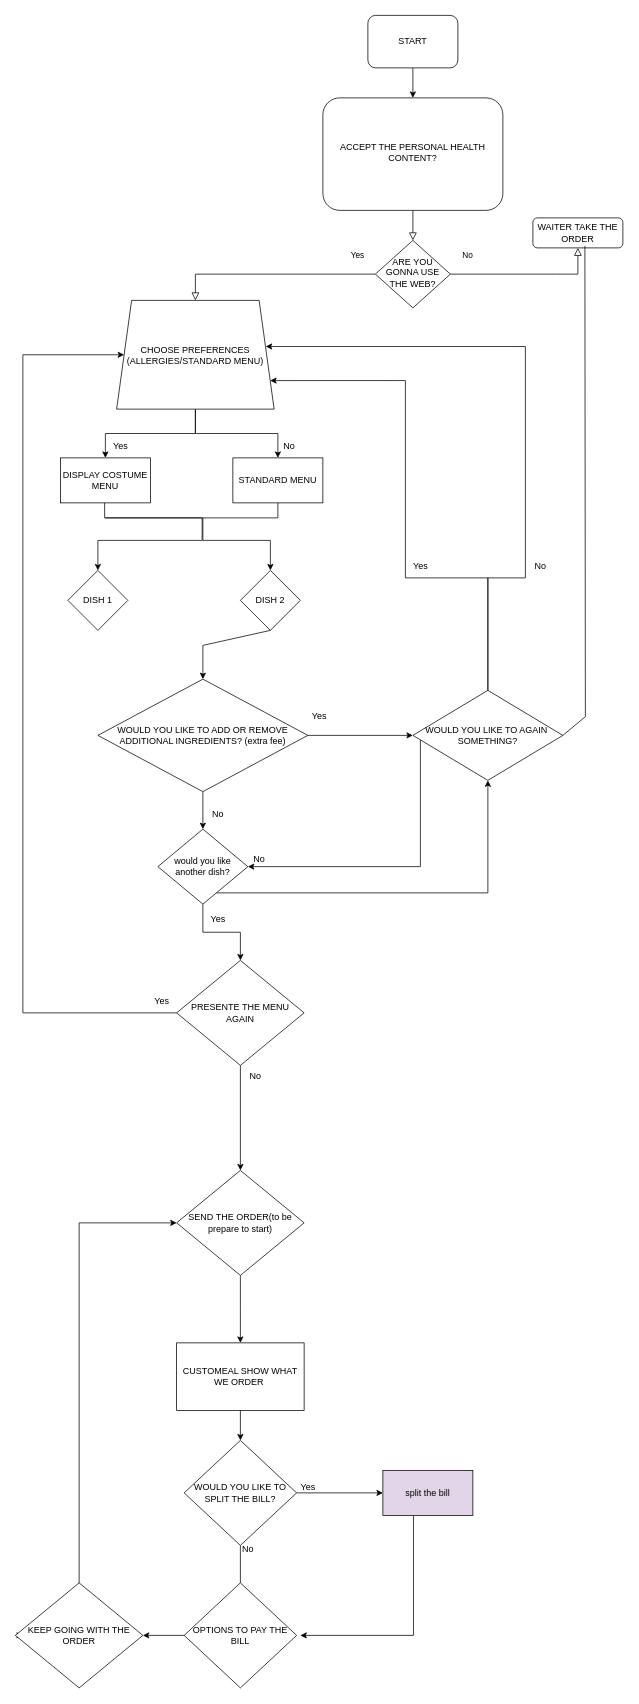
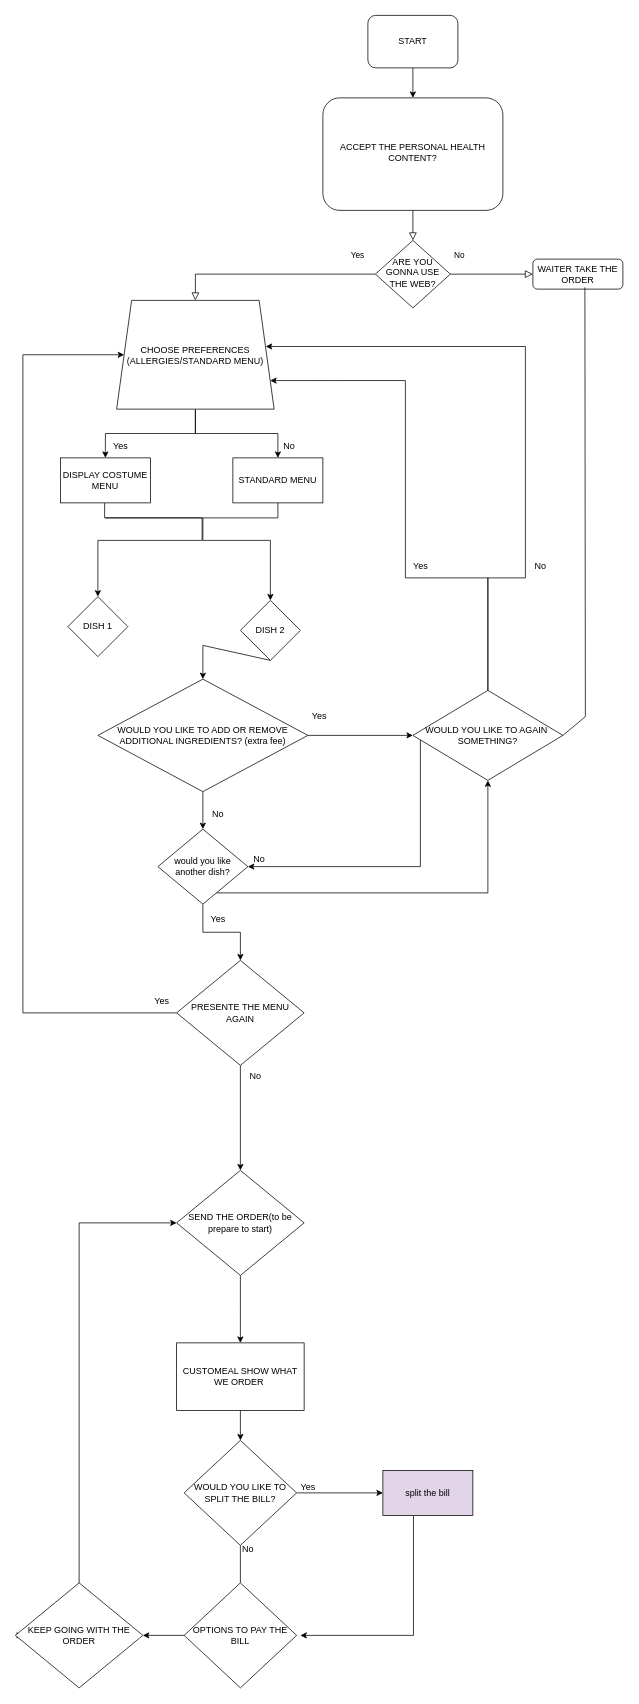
(578, 233) -> (578, 274)
(98, 600) -> (98, 627)
(270, 600) -> (270, 630)
